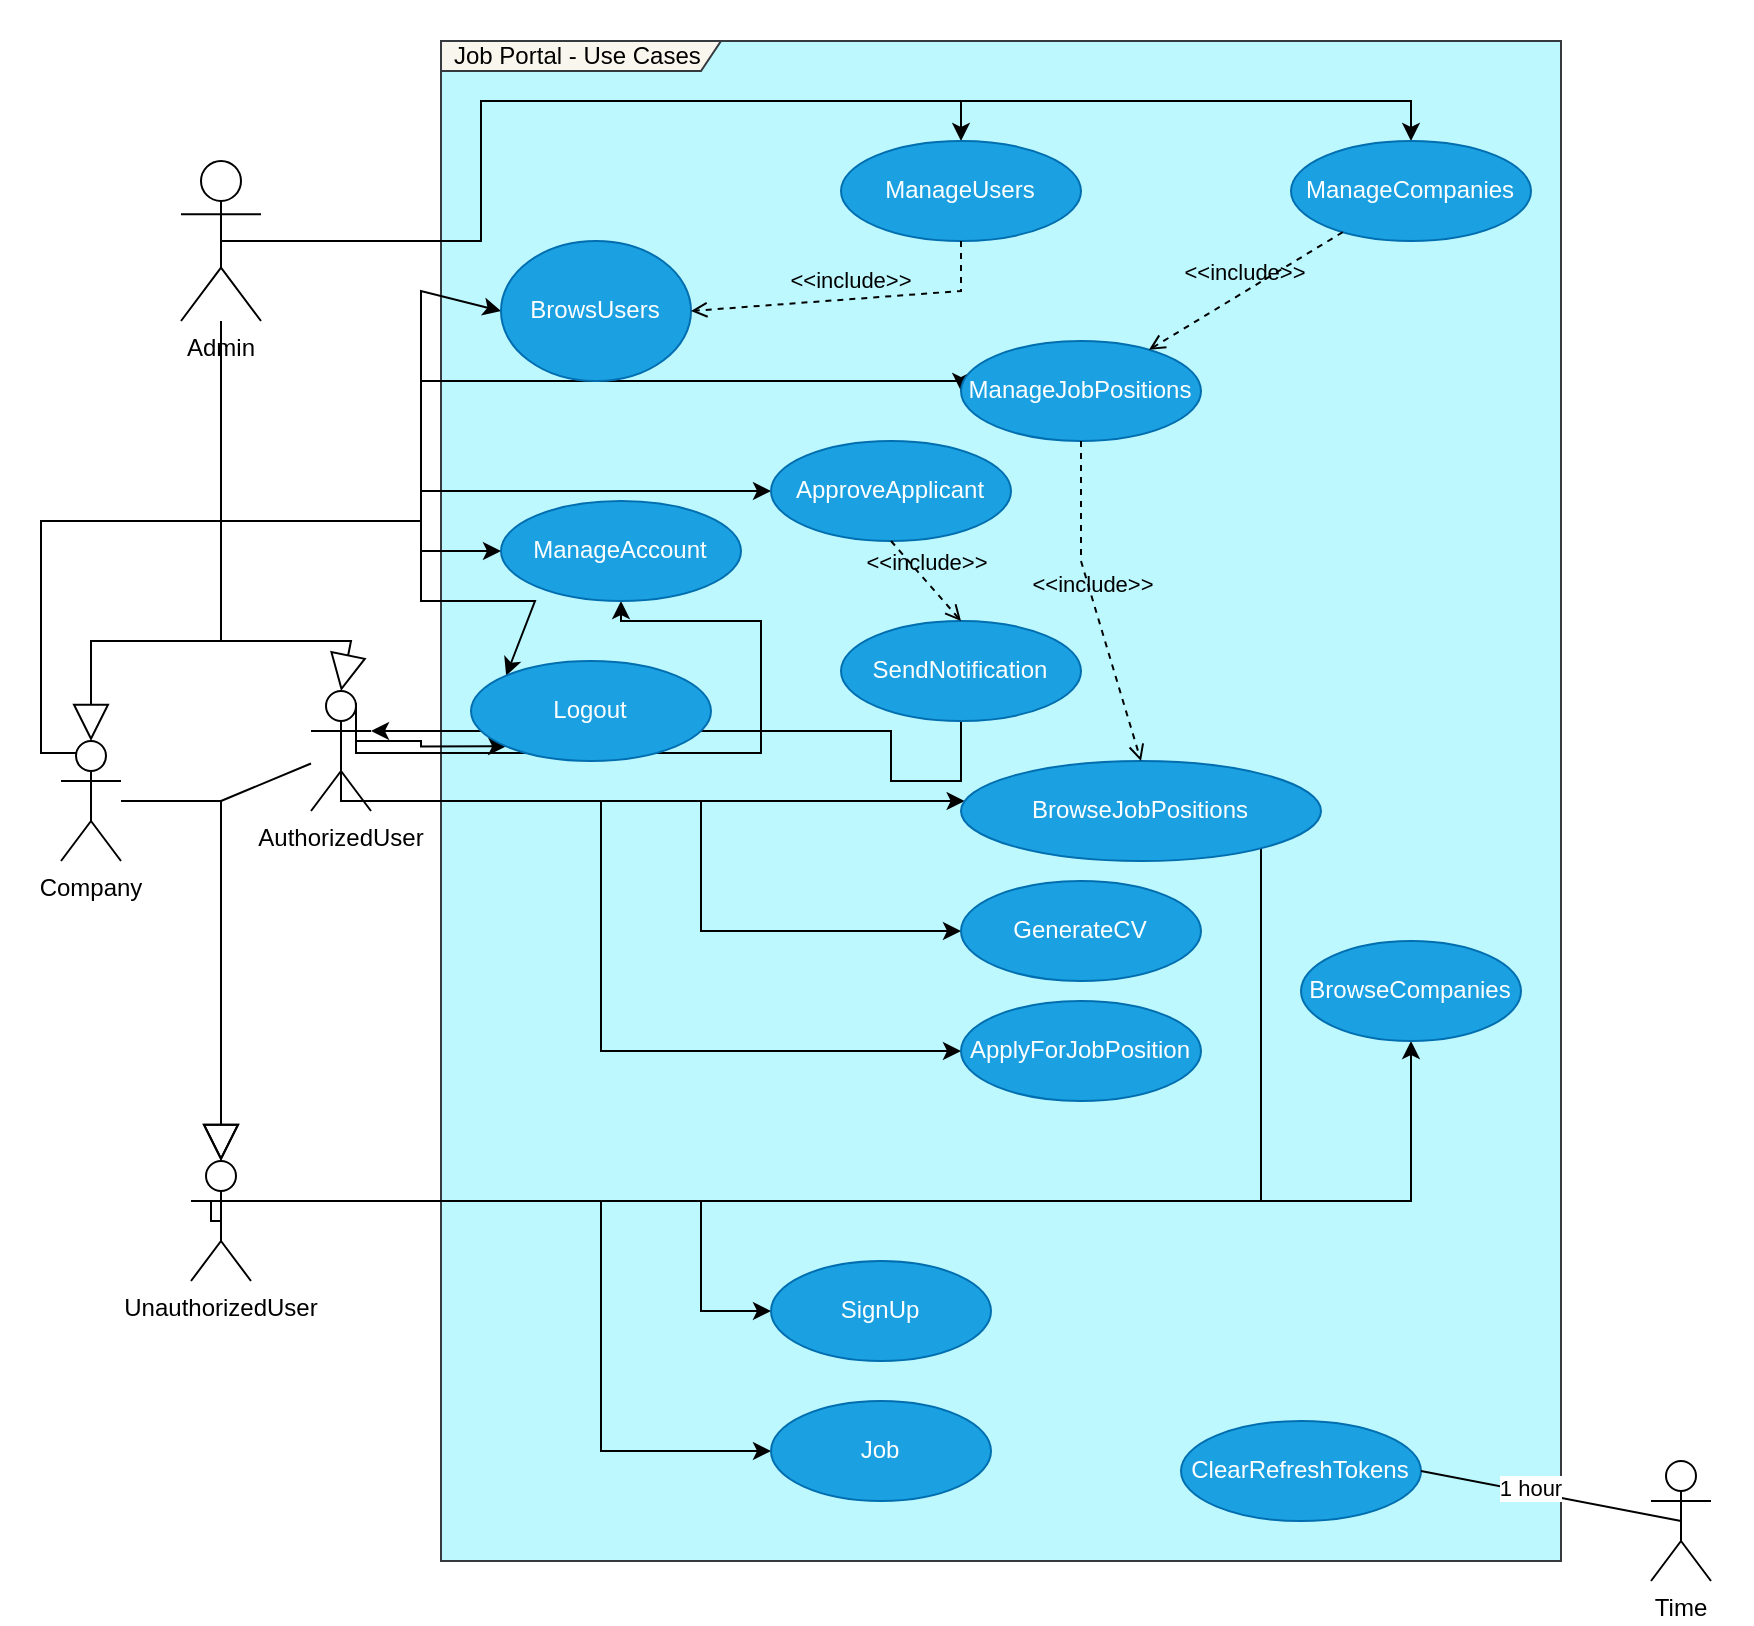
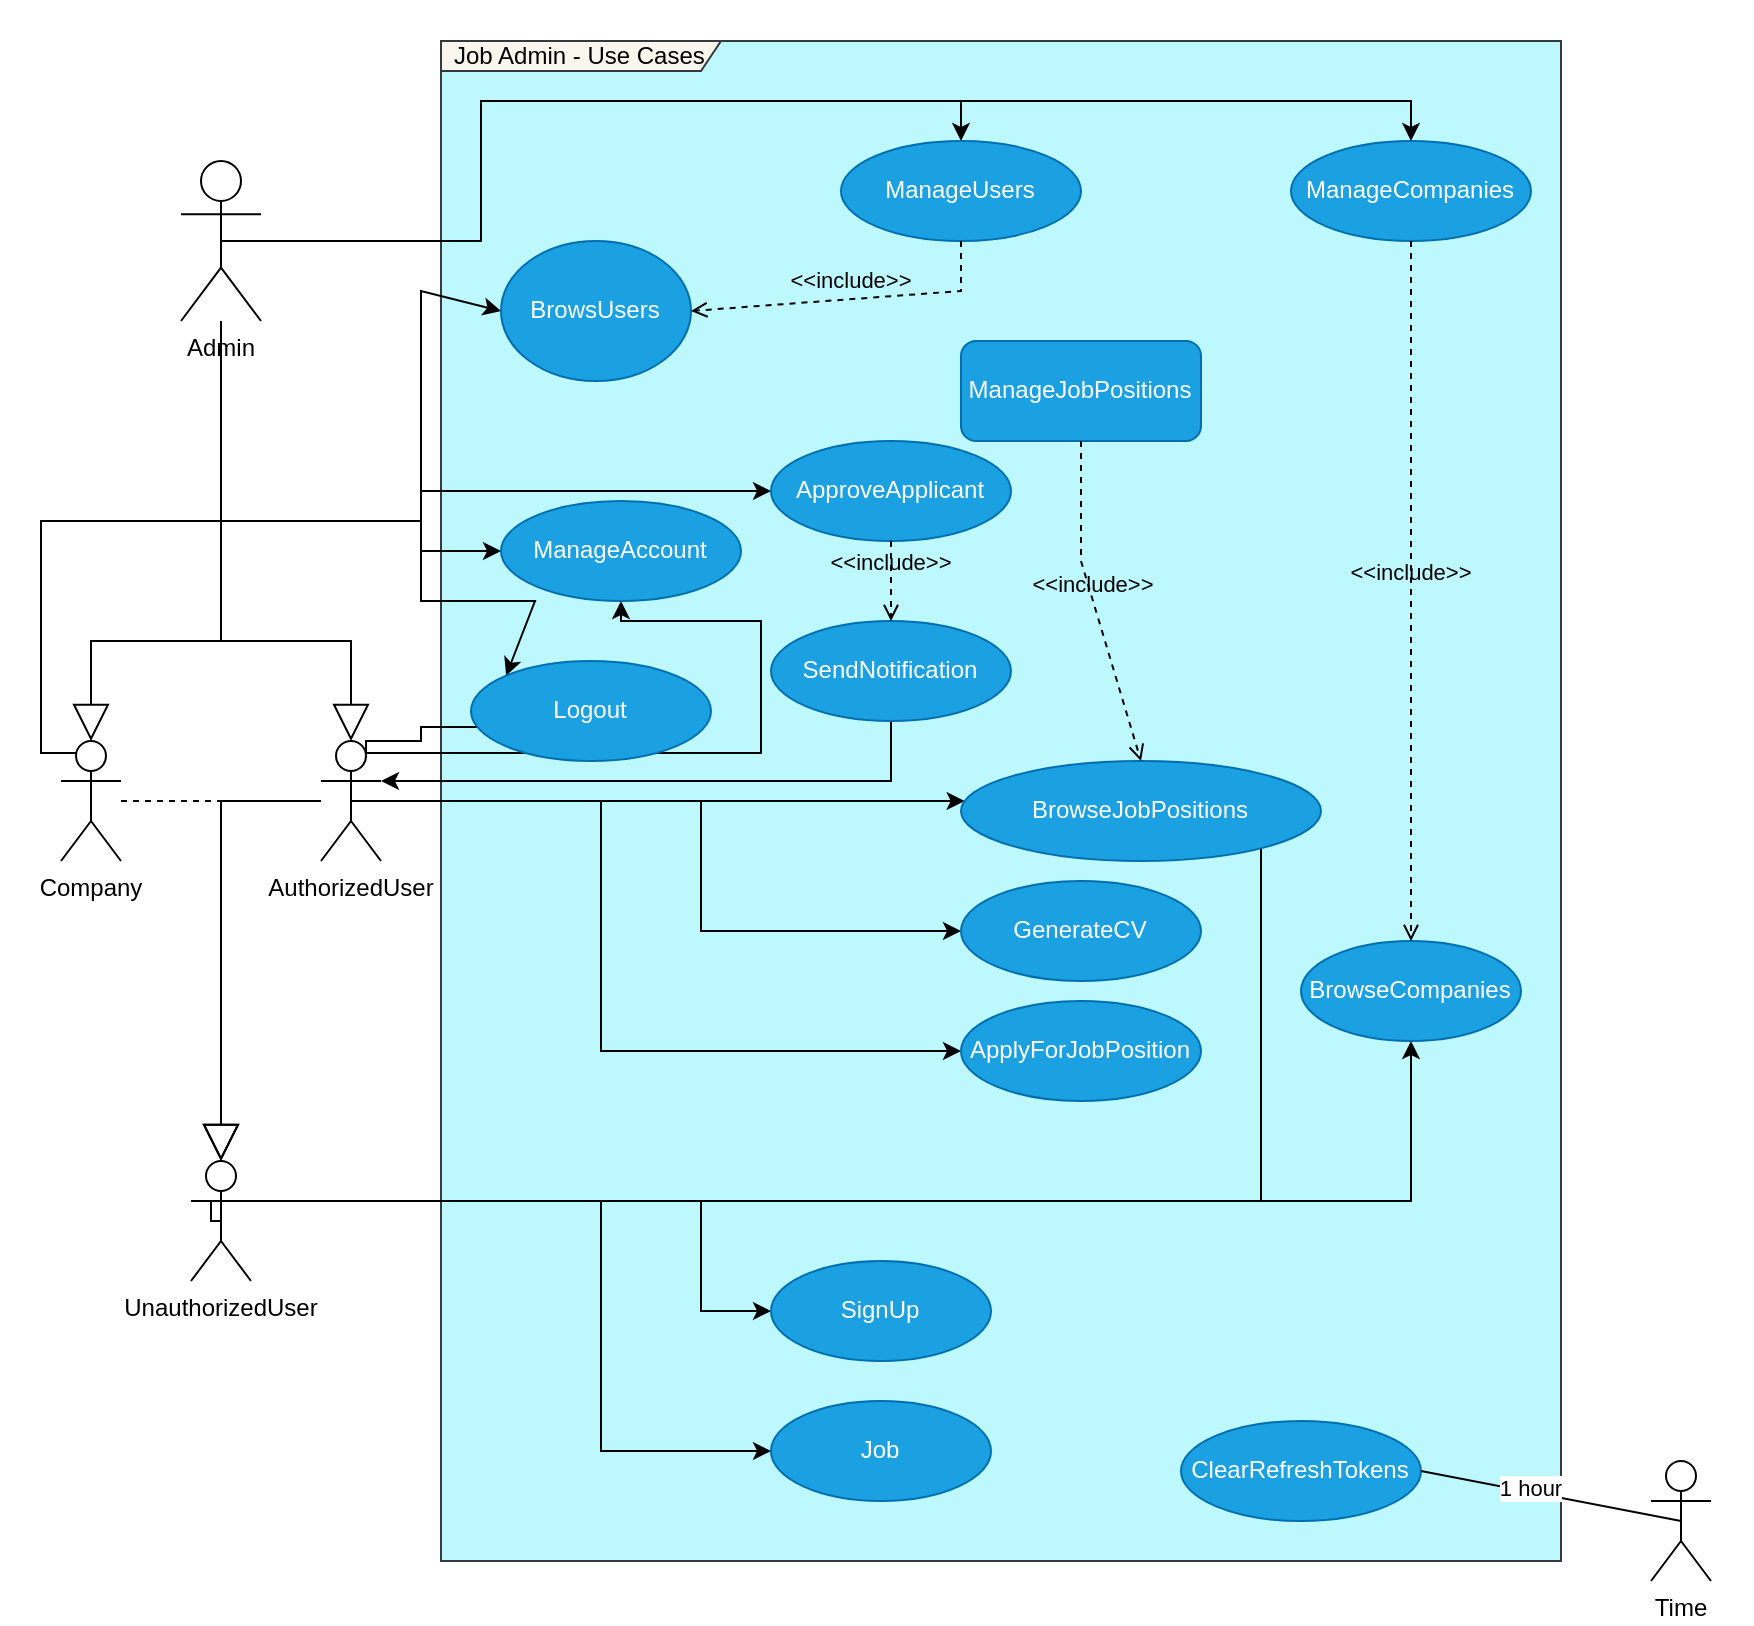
(587, 57) -> (581, 57)
(1248, 290) -> (1411, 588)
(784, 381) -> none
(1081, 391) -> (1081, 391)
(961, 671) -> (891, 671)
(341, 751) -> (351, 801)
(170, 801) -> (170, 801)
